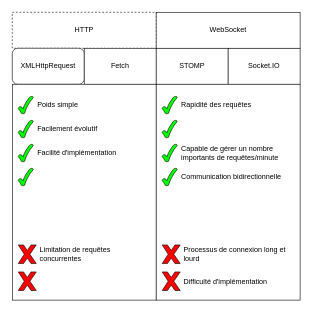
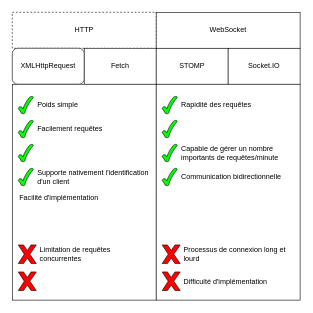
(71, 129) -> (73, 129)
(93, 153) -> (75, 198)
none -> (93, 177)
